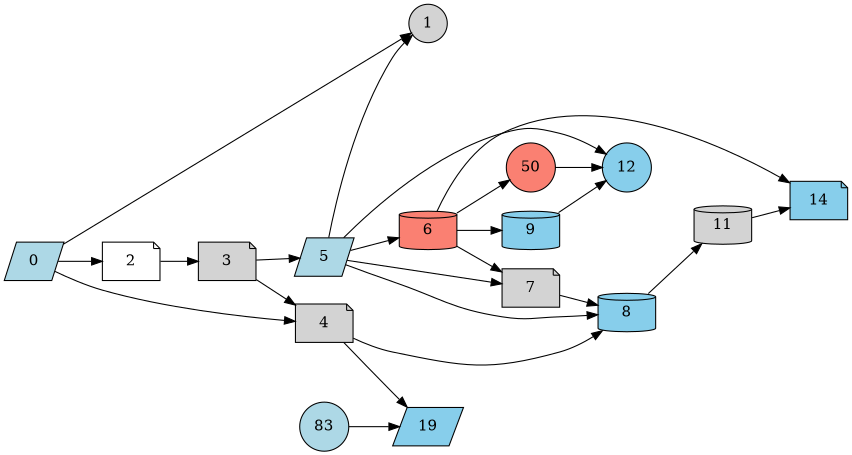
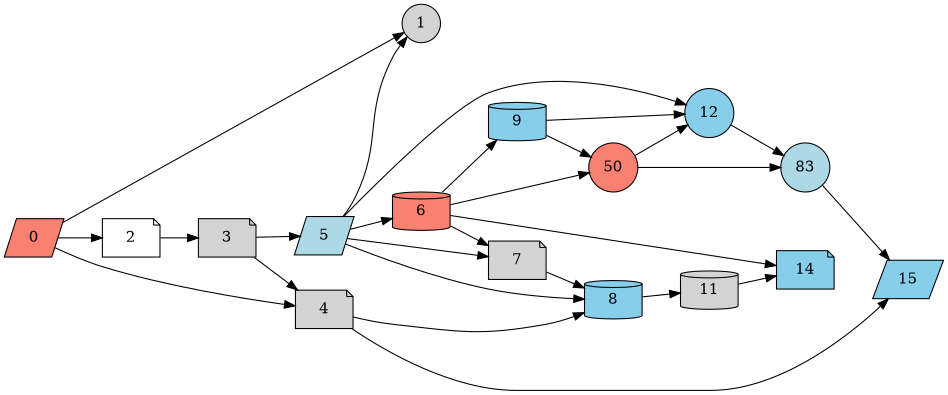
none -> (753, 138)
none -> (564, 144)
none -> (704, 167)
(34, 261) -> (34, 238)
(428, 427) -> (908, 279)
